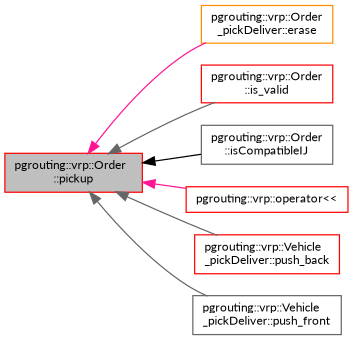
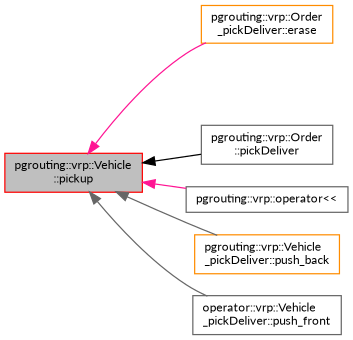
(267, 84) -> none
(267, 145) -> (267, 145)
(74, 173) -> (74, 173)
(267, 200) -> (267, 200)
(267, 254) -> (267, 254)
(267, 315) -> (267, 315)
